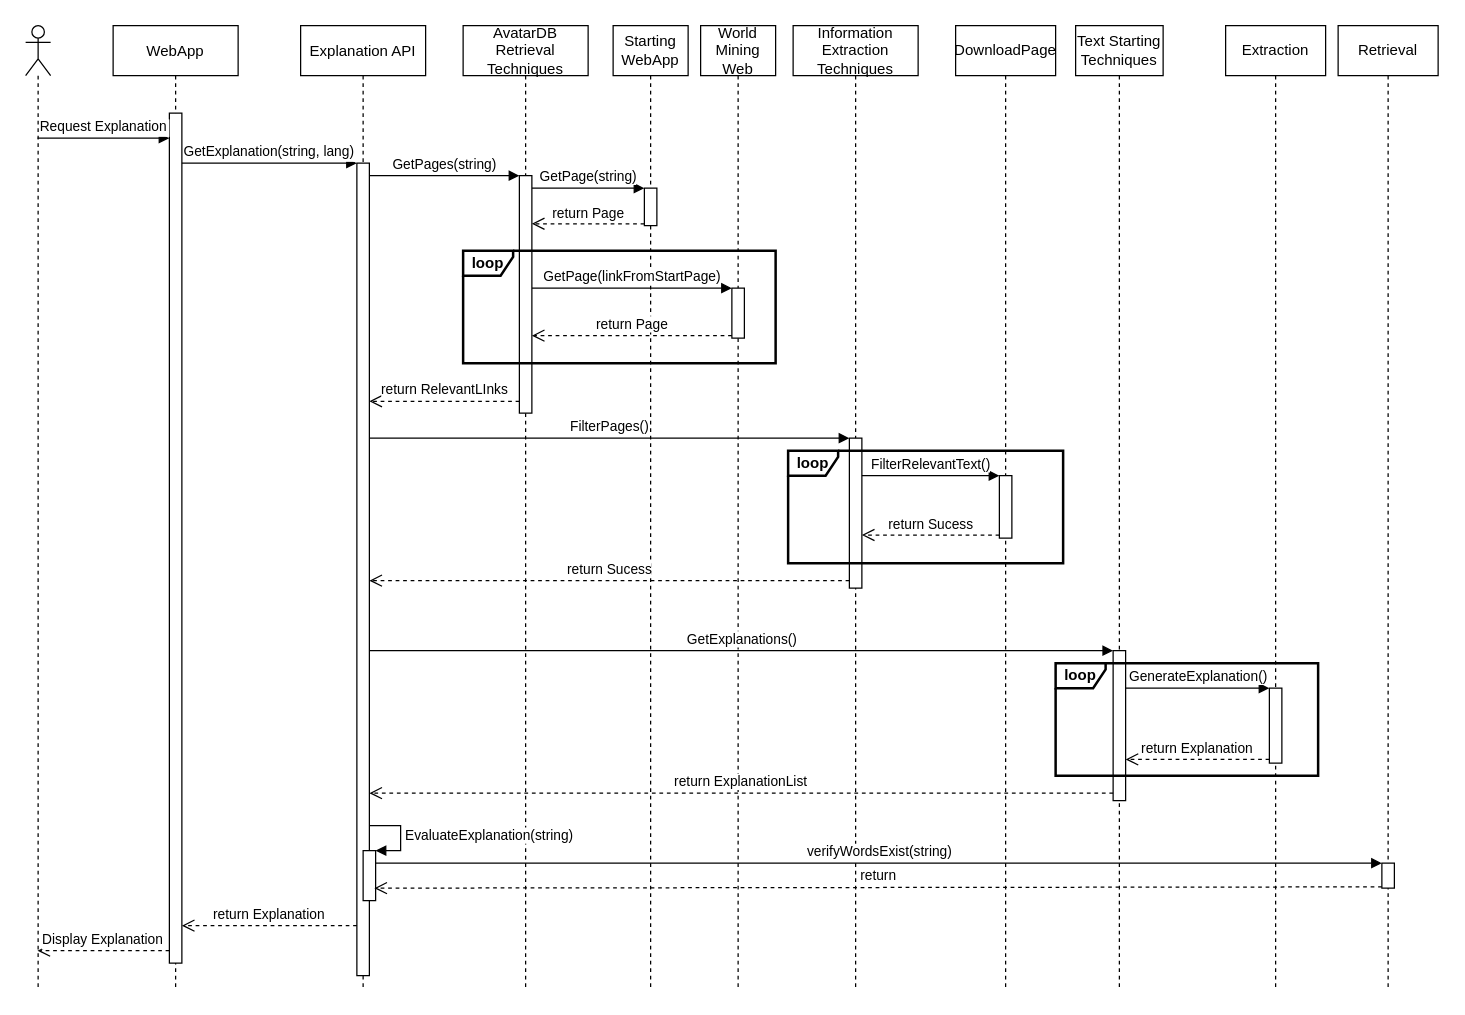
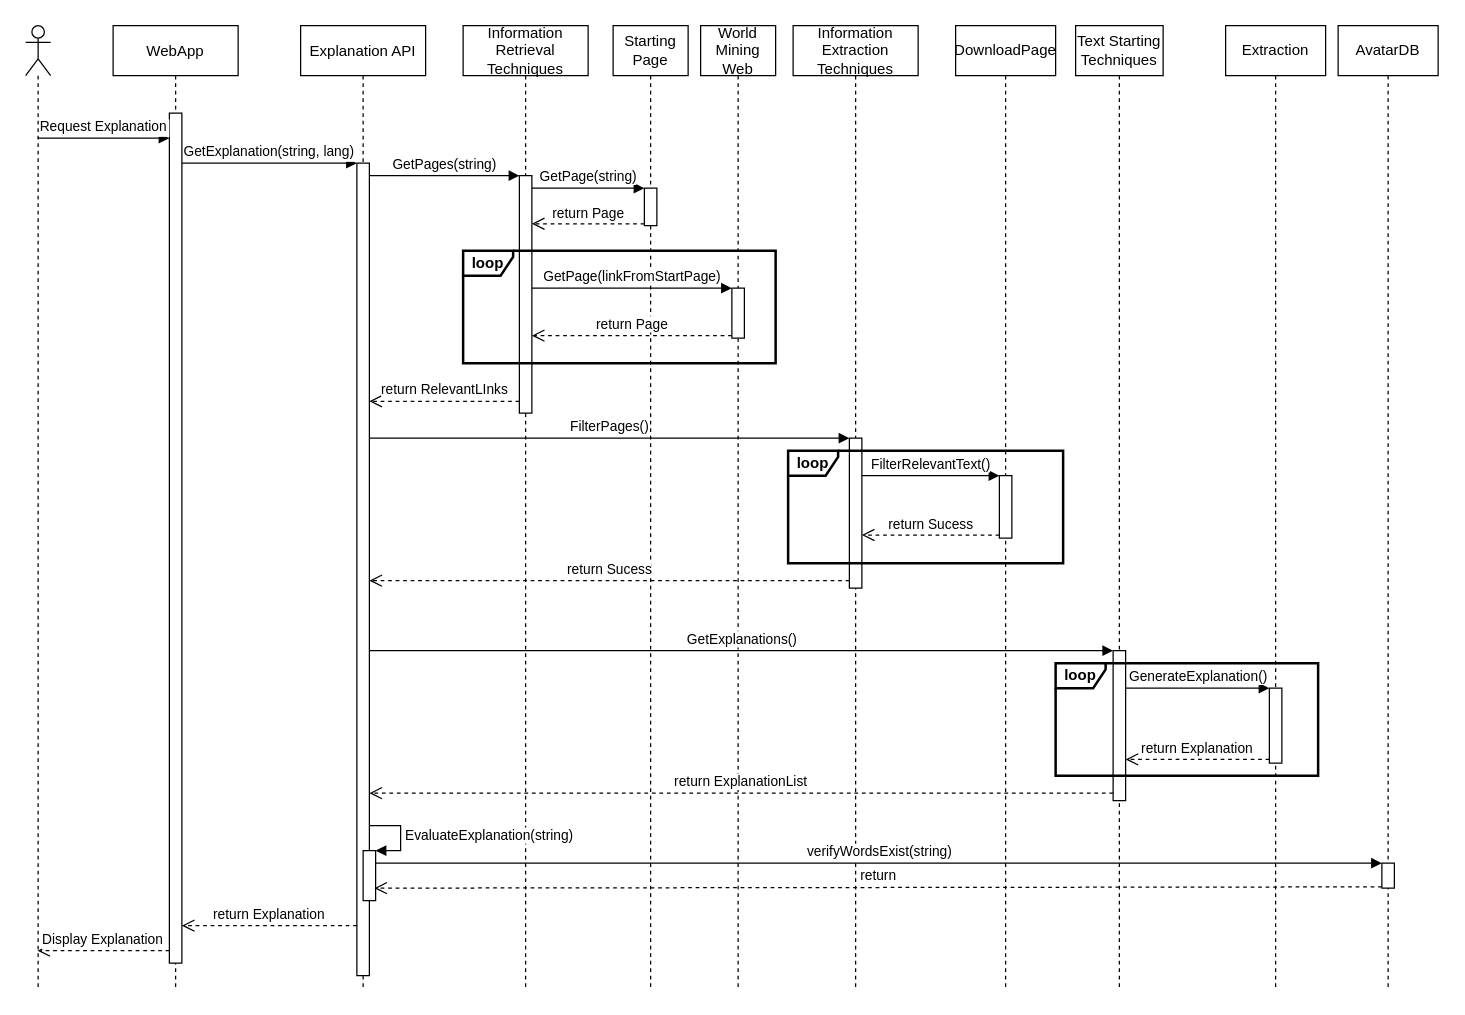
(526, 51) -> (526, 51)
(651, 51) -> (651, 51)
(1388, 51) -> (1388, 51)
